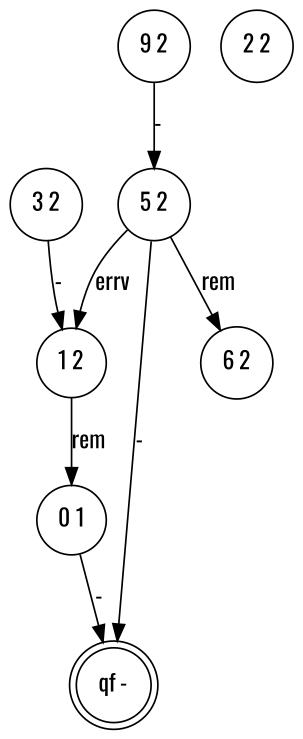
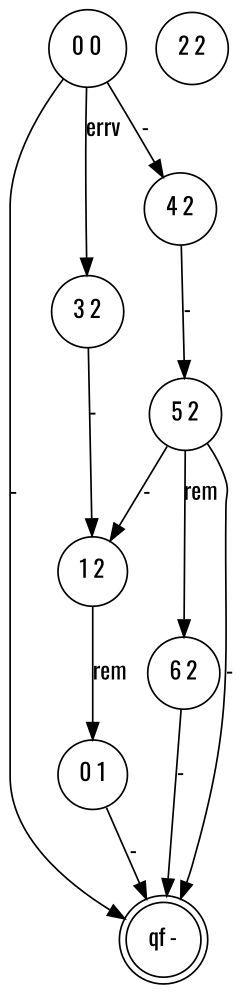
(154, 46) -> (180, 209)
none -> (88, 48)
(113, 284) -> (148, 494)
none -> (175, 794)
